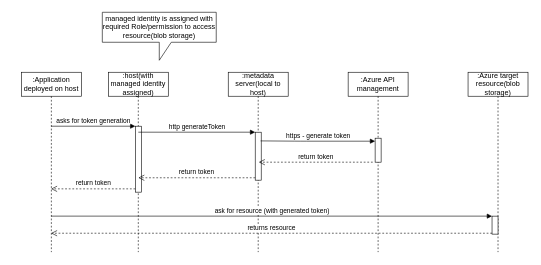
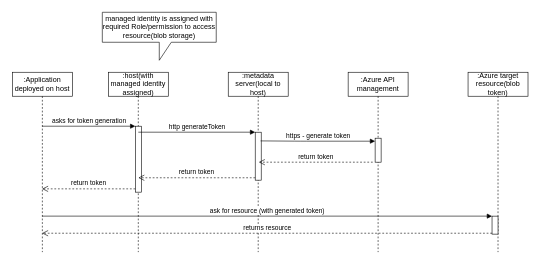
(498, 84) -> (498, 84)
(51, 162) -> (42, 162)
